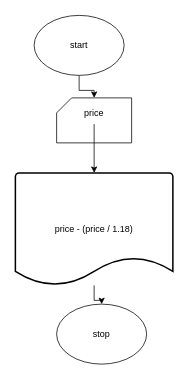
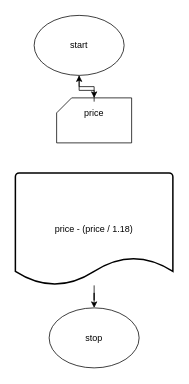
(94, 166) -> (88, 87)
(102, 334) -> (94, 338)
